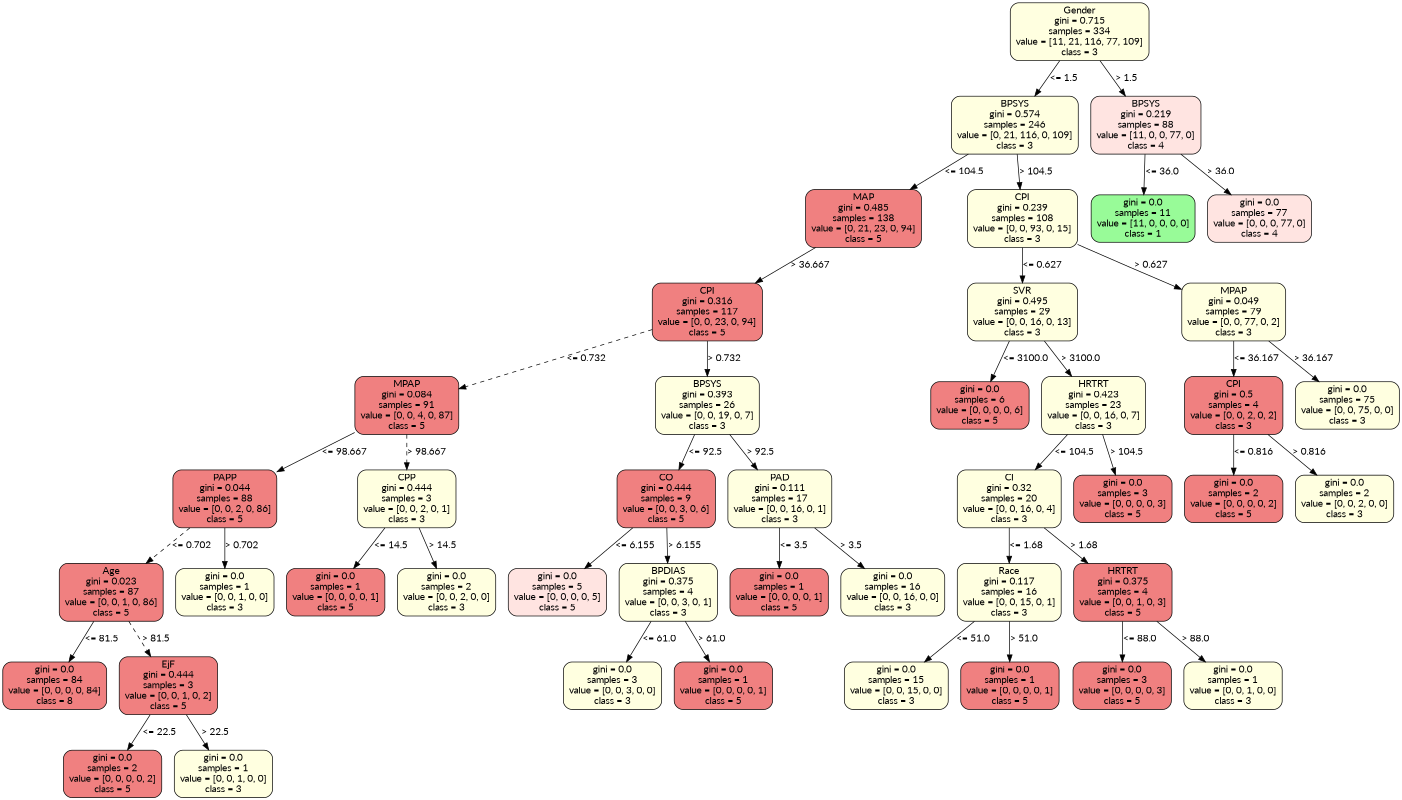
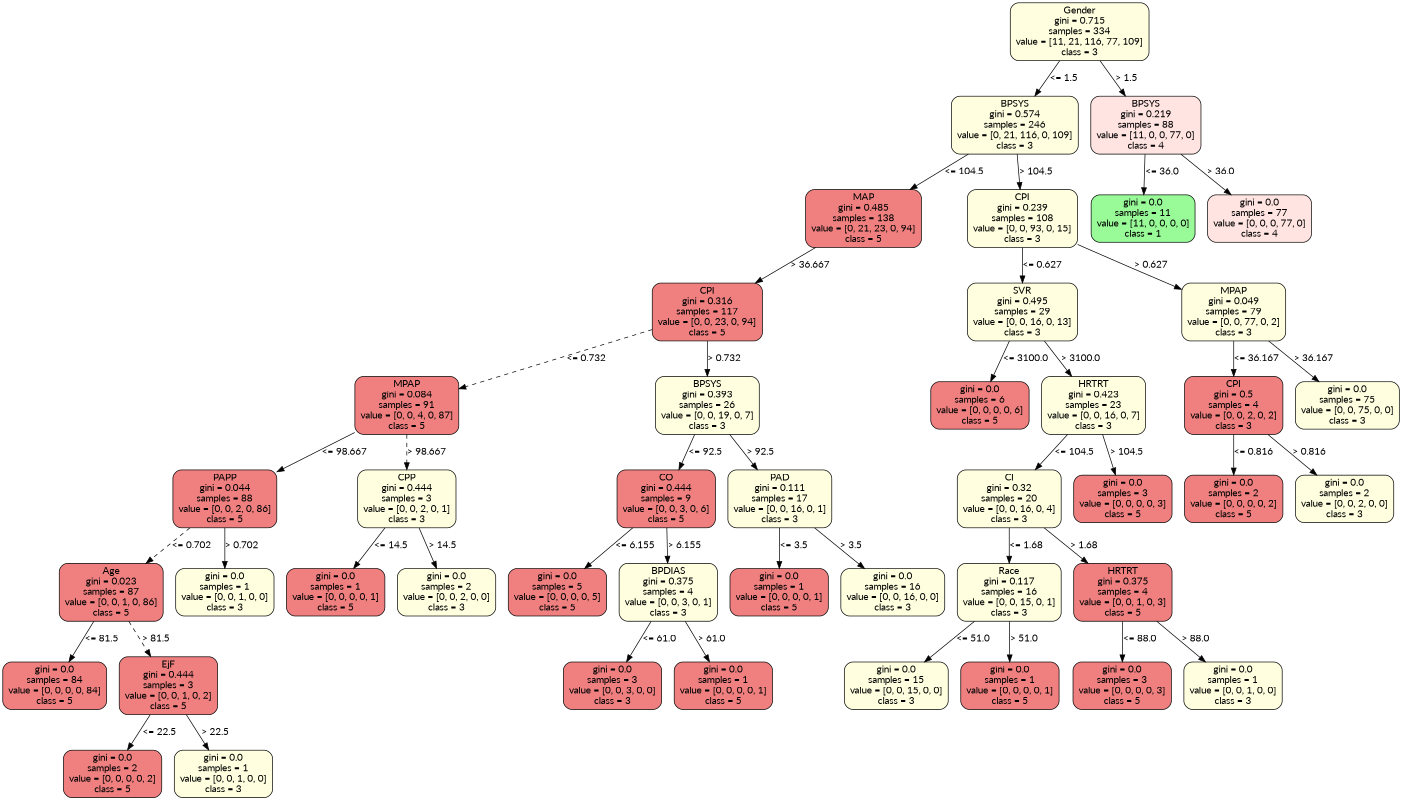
(557, 592) -> (557, 592)
(55, 686) -> (55, 686)
(613, 686) -> (613, 686)
